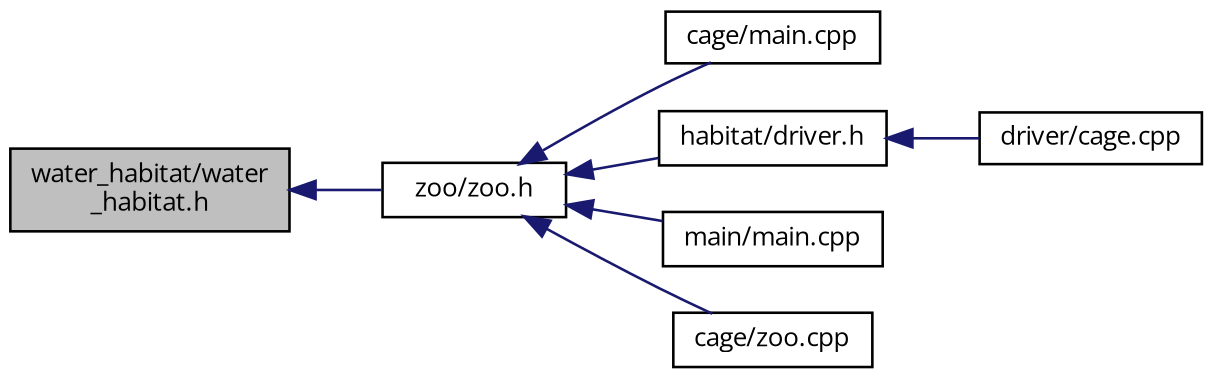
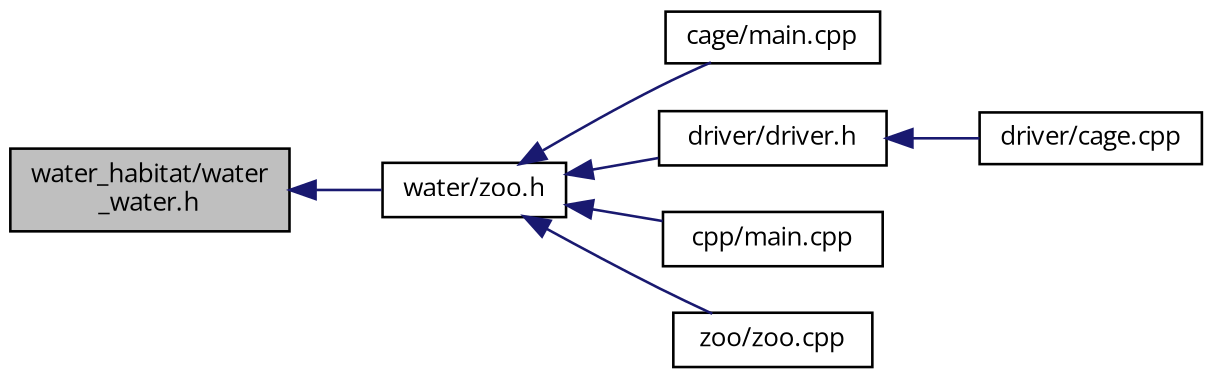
(773, 138) -> (773, 138)
(150, 190) -> (150, 190)
(474, 190) -> (474, 190)
(773, 239) -> (773, 239)
(773, 340) -> (773, 340)
